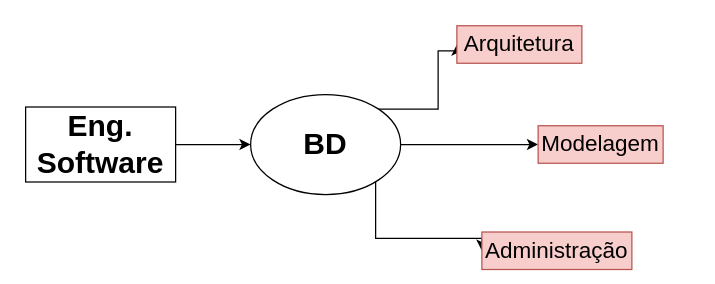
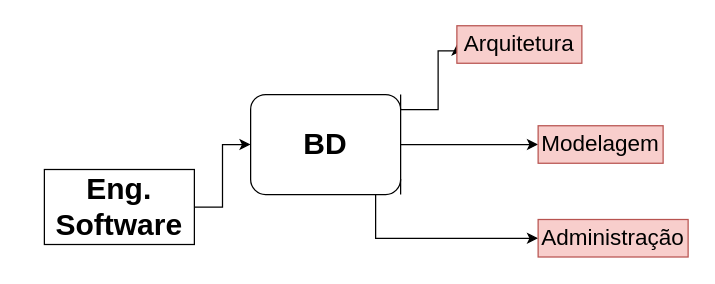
(101, 144) -> (119, 207)
(326, 144) -> (326, 144)
(557, 251) -> (613, 238)
